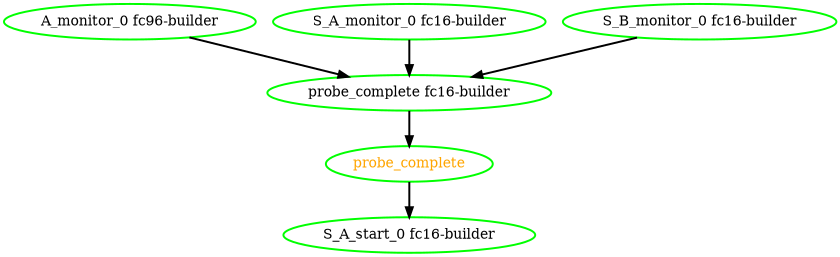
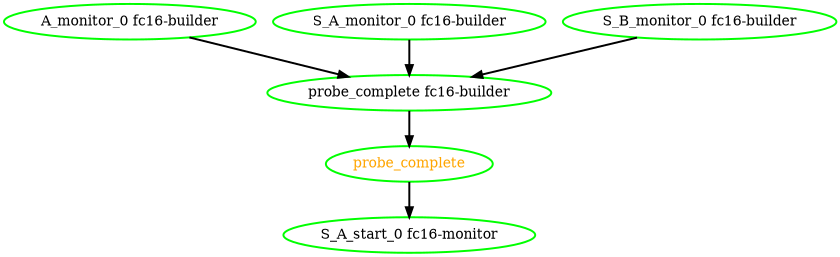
(130, 22) -> (130, 22)
(409, 235) -> (409, 235)
